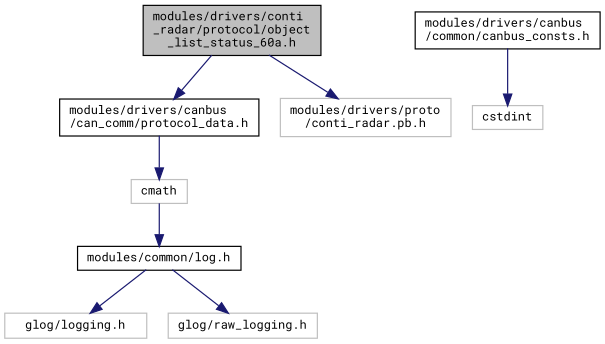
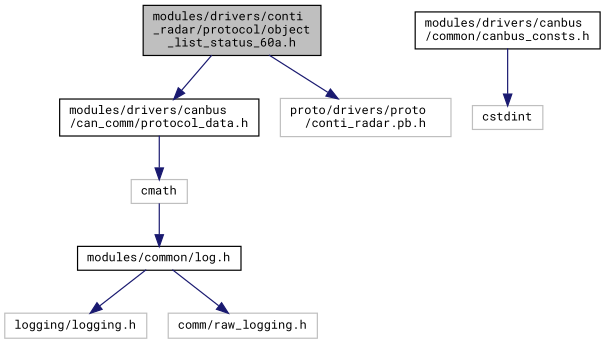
(366, 118) -> (366, 118)
(76, 326) -> (76, 326)
(243, 326) -> (243, 326)
